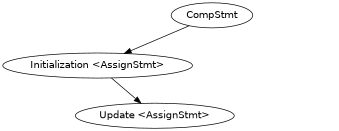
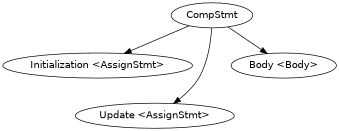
none -> (284, 66)
(123, 88) -> (204, 68)
